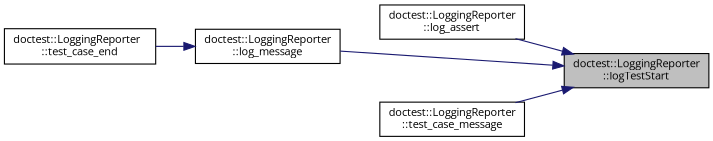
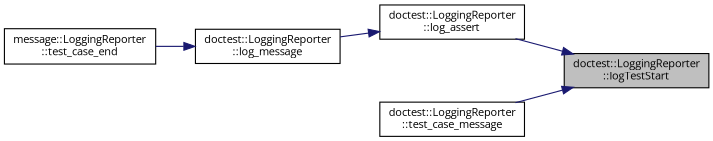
(80, 46) -> (80, 46)
(446, 58) -> (354, 35)
